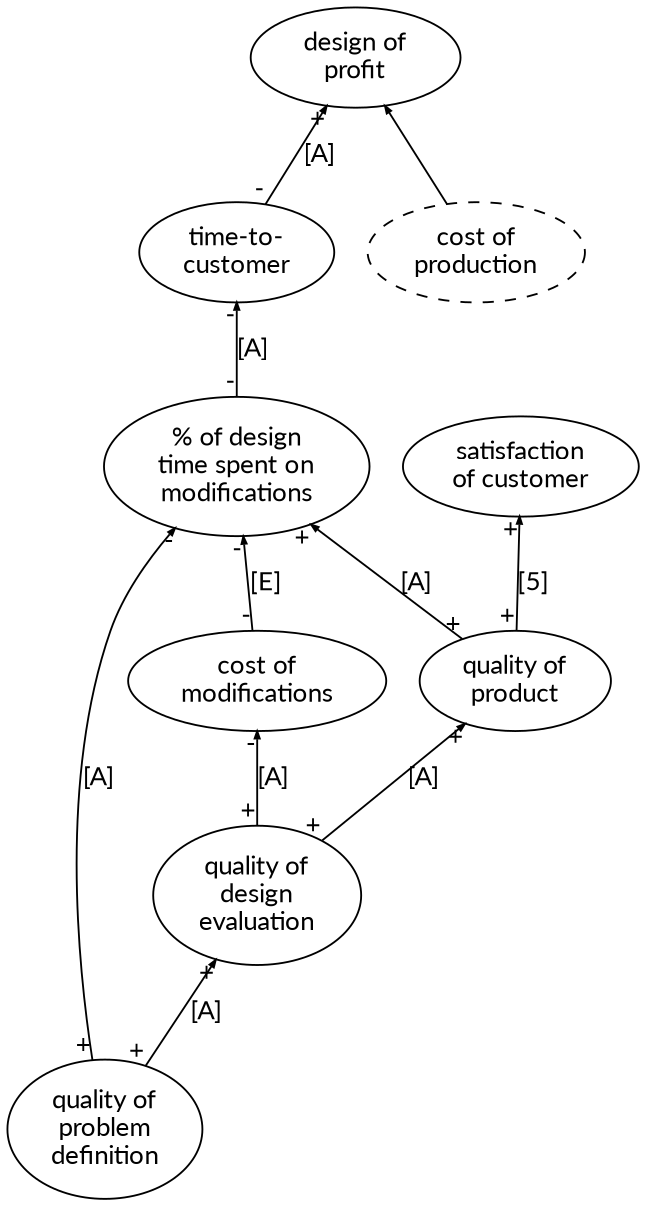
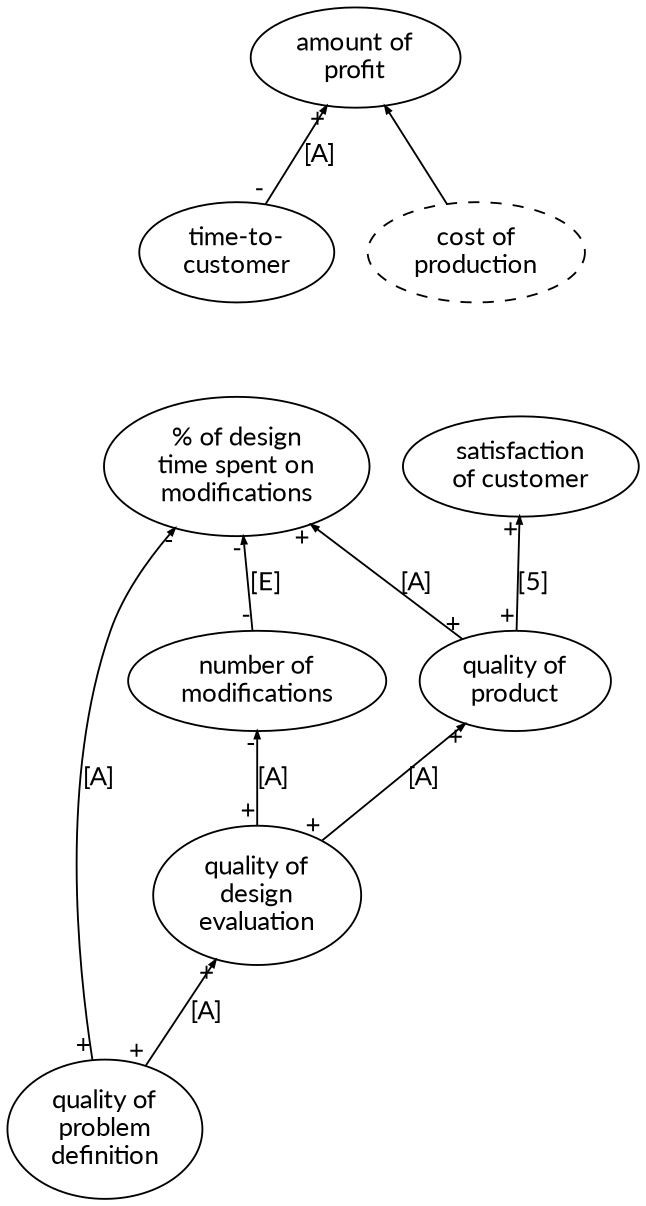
(356, 58) -> (356, 58)
(237, 354) -> none
(257, 681) -> (257, 681)
